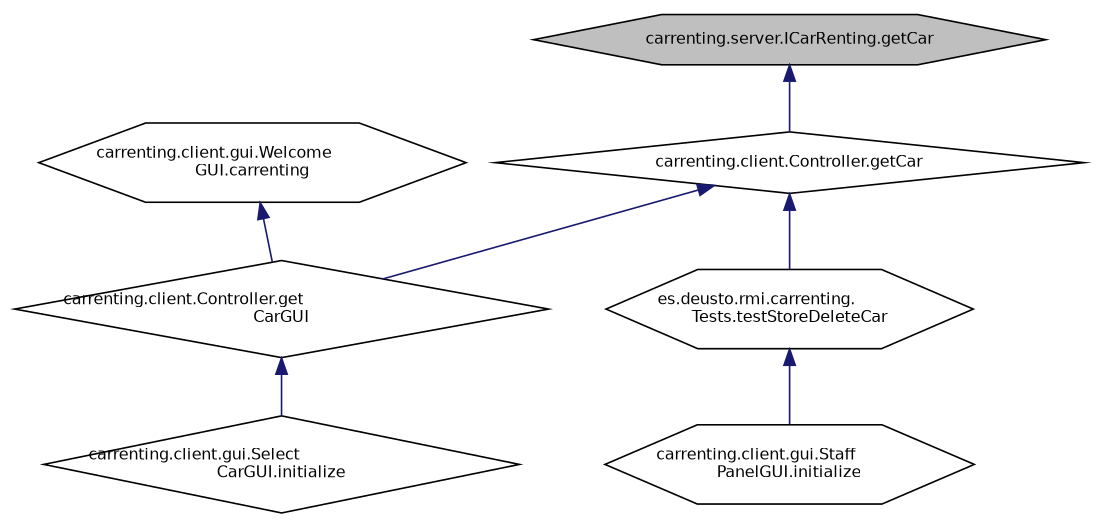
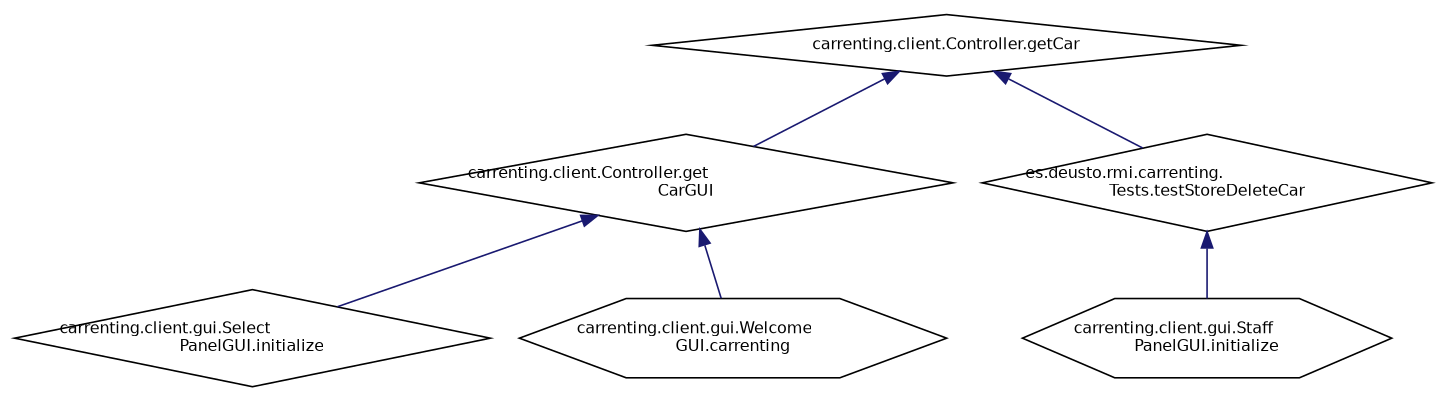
(790, 40) -> none
(268, 240) -> (713, 272)
(790, 309) -> (1207, 183)
(282, 464) -> (252, 338)
